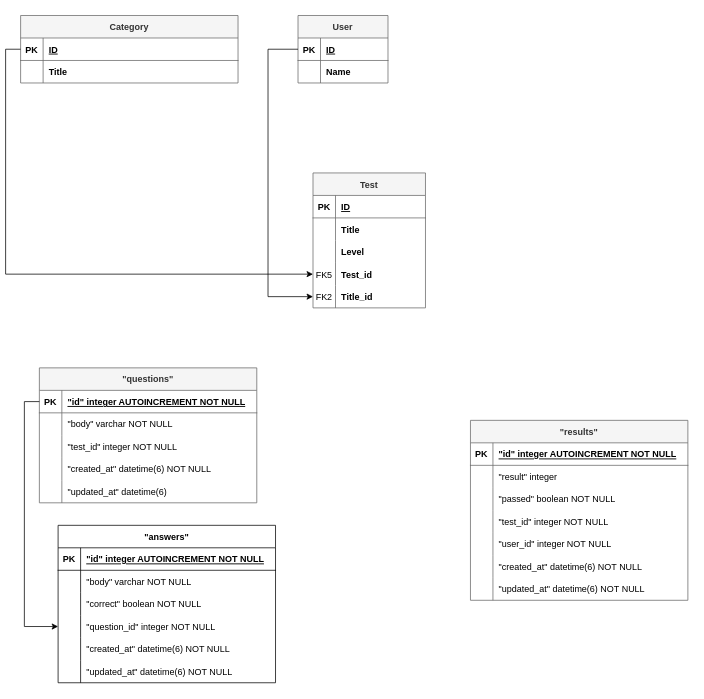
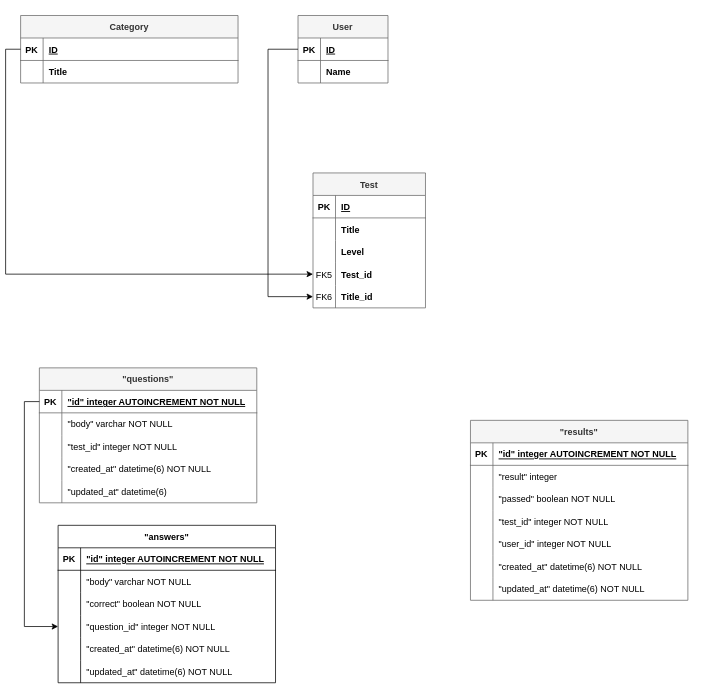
(324, 297) -> (324, 297)
